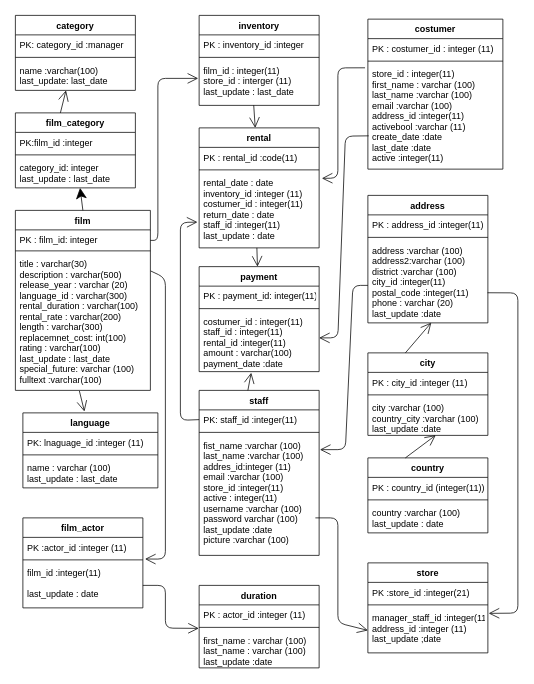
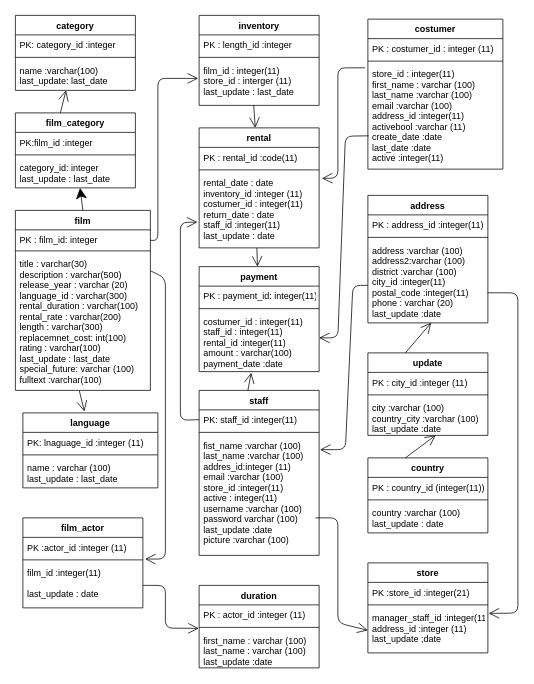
(74, 45) -> (73, 45)
(259, 45) -> (252, 45)
(428, 363) -> (428, 363)
